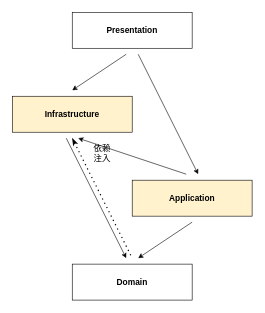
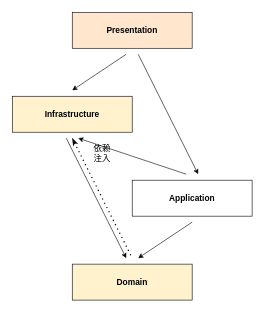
(132, 30) -> (132, 30)
(192, 198) -> (192, 198)
(132, 282) -> (132, 282)
